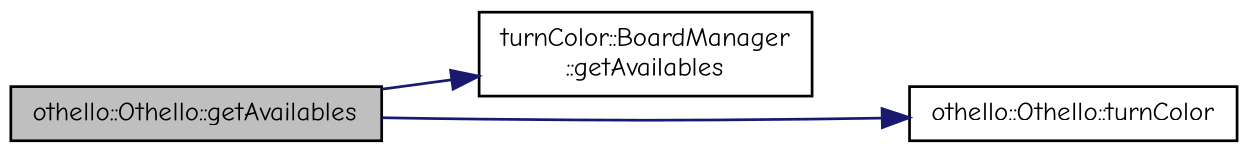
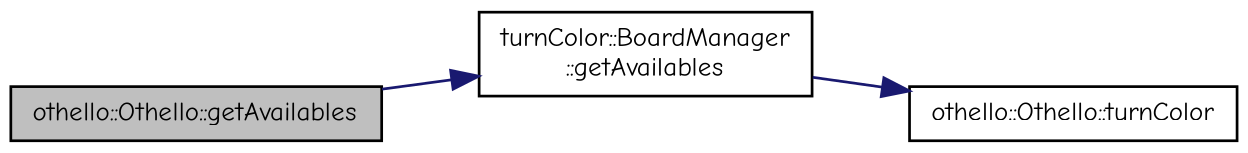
(632, 120) -> (848, 82)
